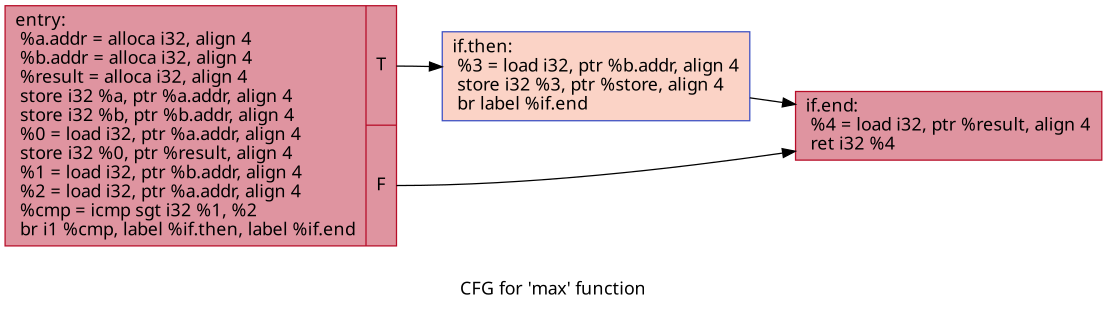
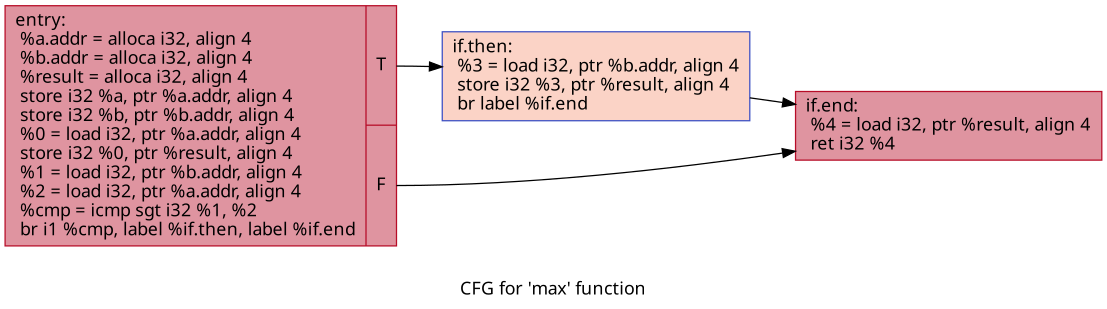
(588, 85) -> (592, 85)
